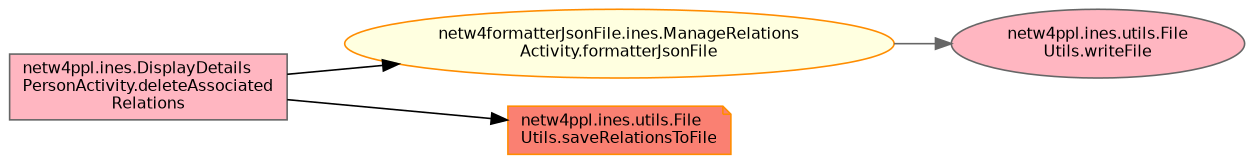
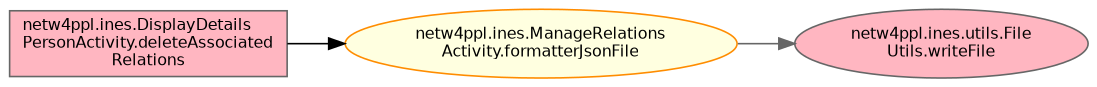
(619, 44) -> (541, 44)
(619, 130) -> none
